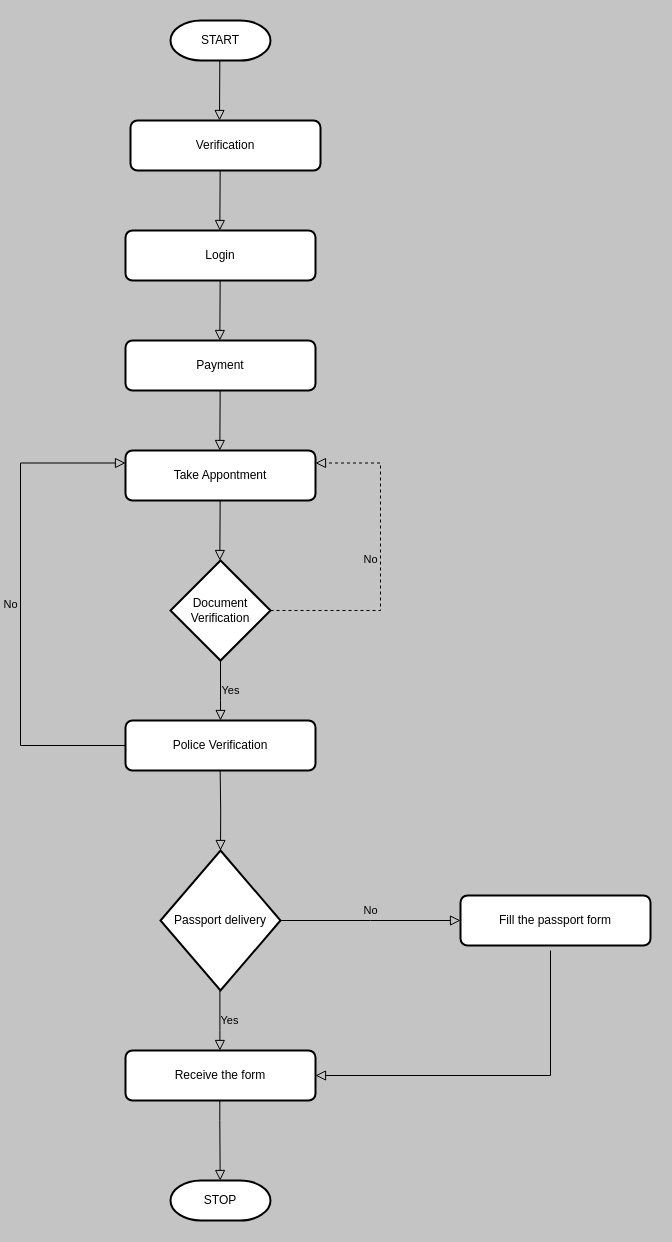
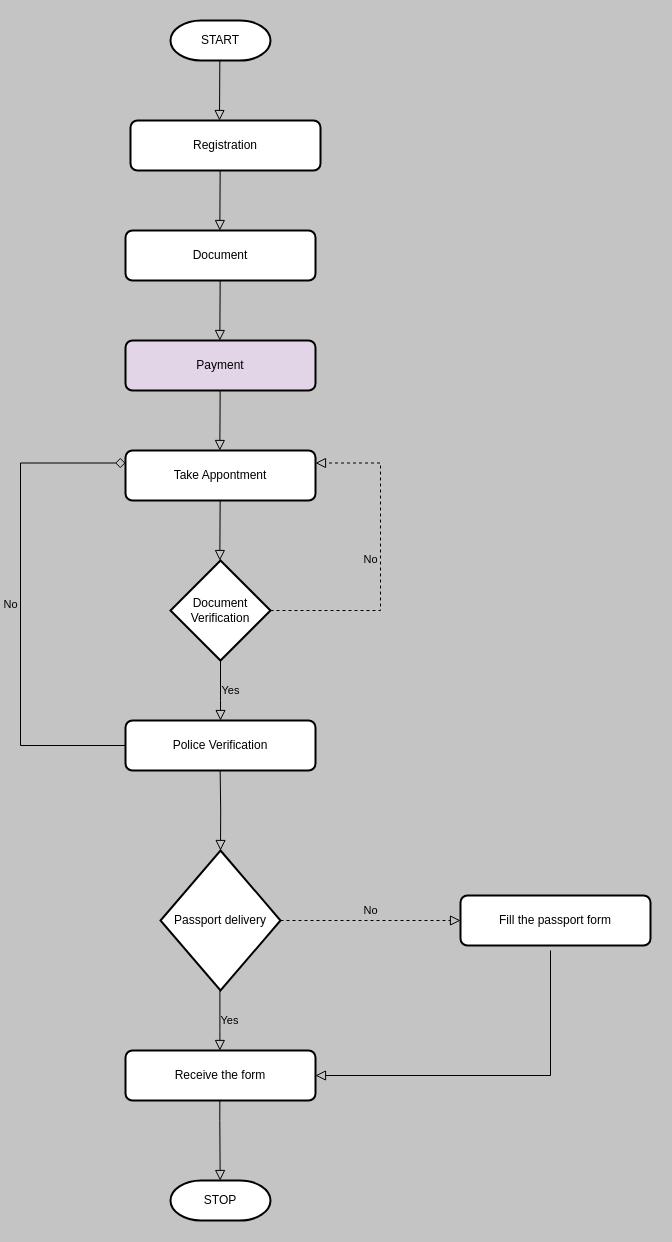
(226, 146) -> (226, 146)
(221, 256) -> (221, 256)
(221, 366) -> (221, 366)
(114, 463) -> (114, 463)
(365, 921) -> (365, 921)
